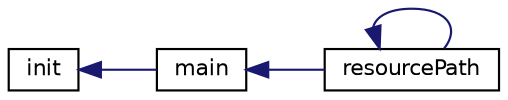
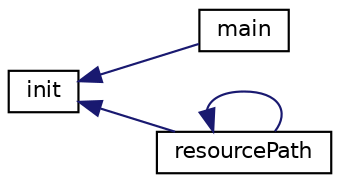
(297, 70) -> (138, 120)
